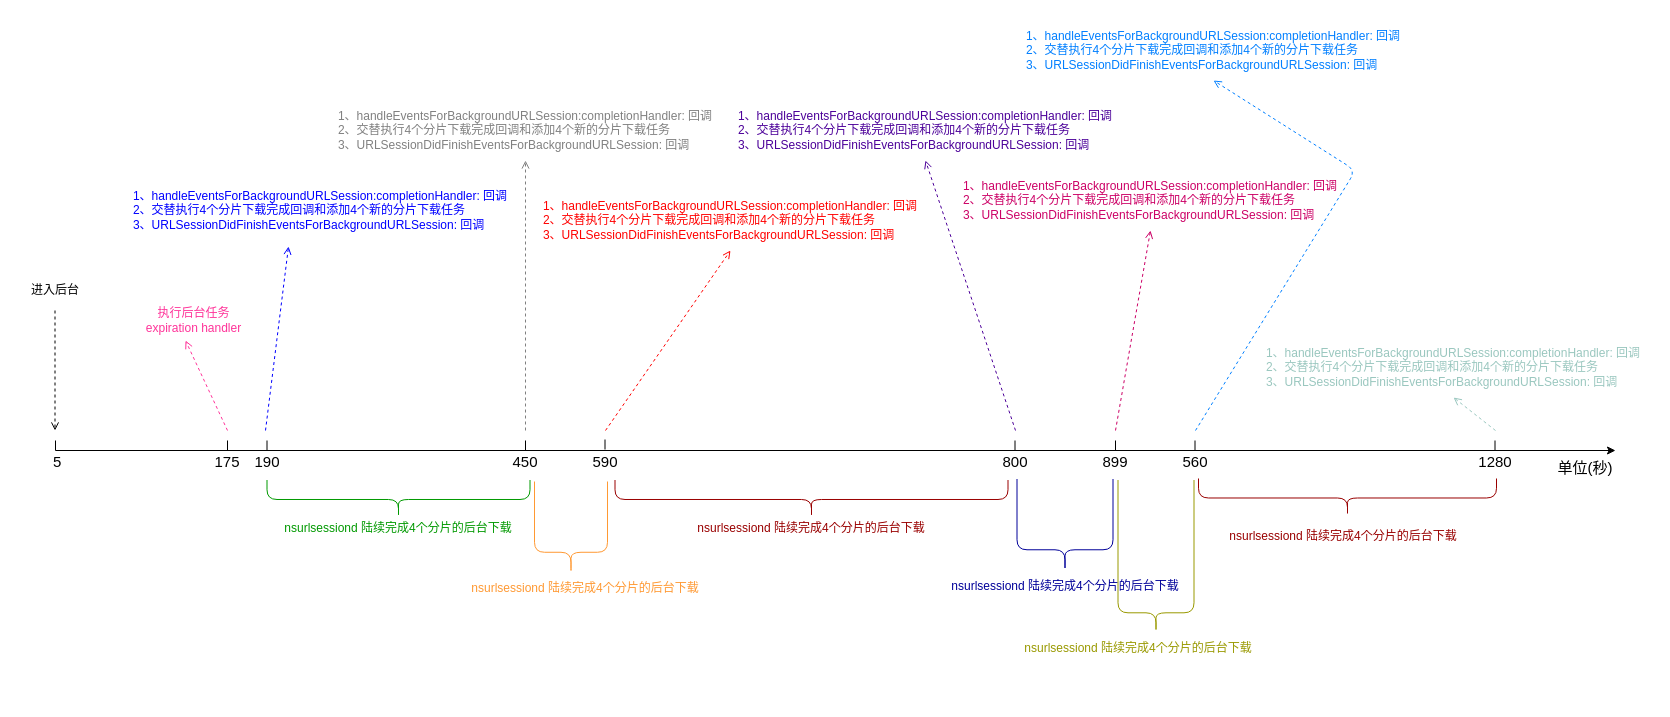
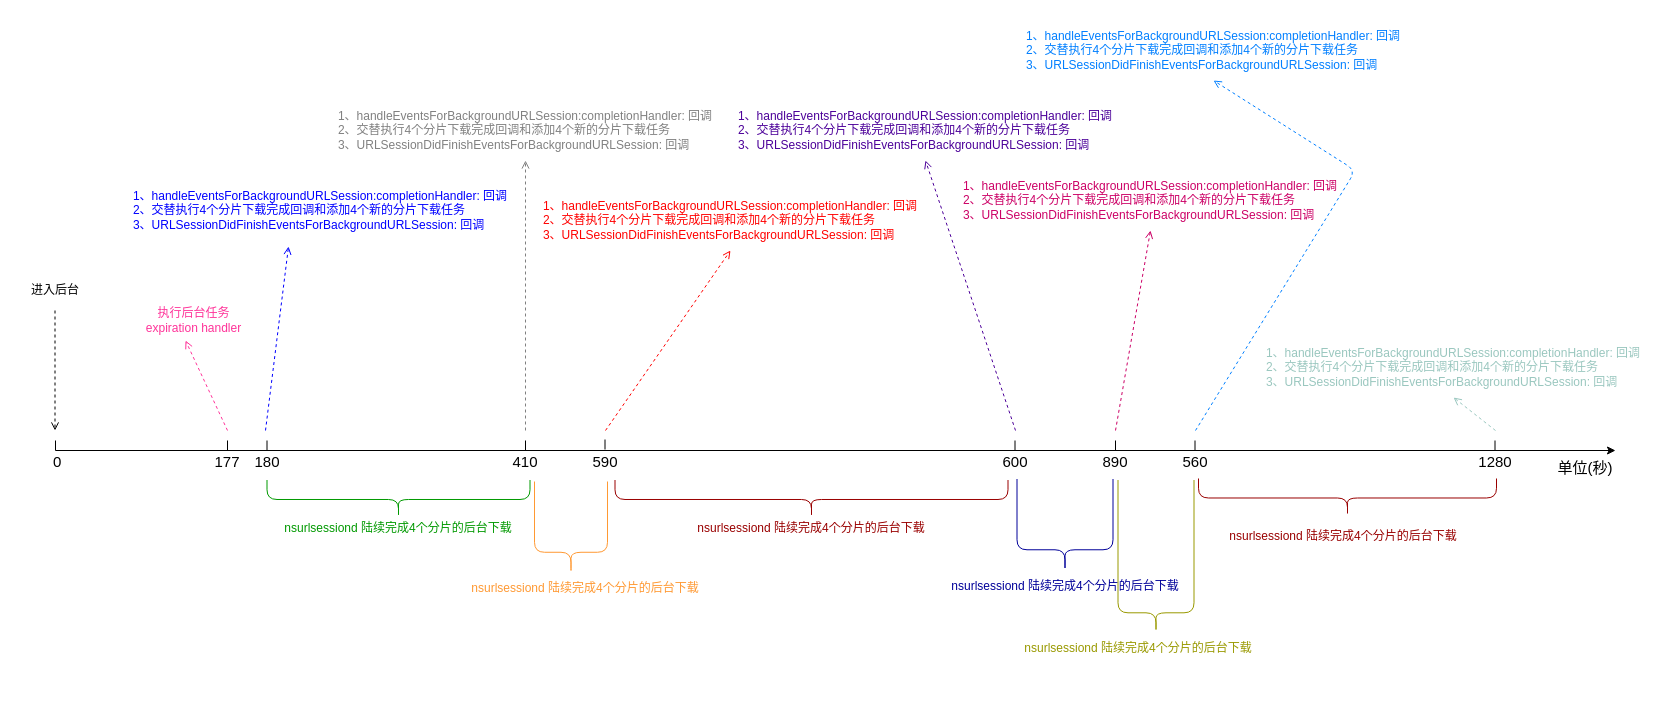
(56, 462) -> (56, 462)
(228, 462) -> (228, 462)
(268, 462) -> (268, 462)
(526, 462) -> (526, 462)
(1016, 462) -> (1016, 462)
(1116, 462) -> (1116, 462)
